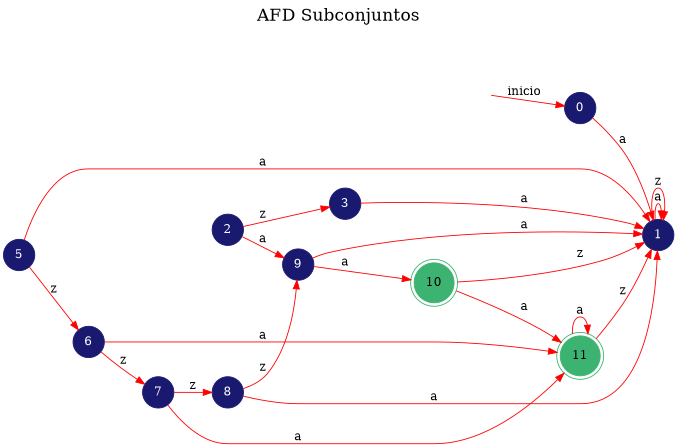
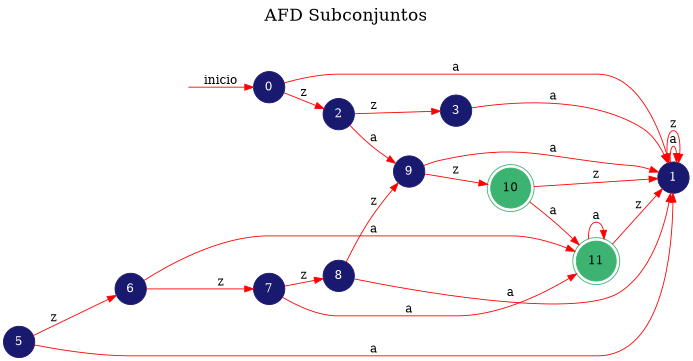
none -> (300, 99)
(345, 262) -> (456, 170)
